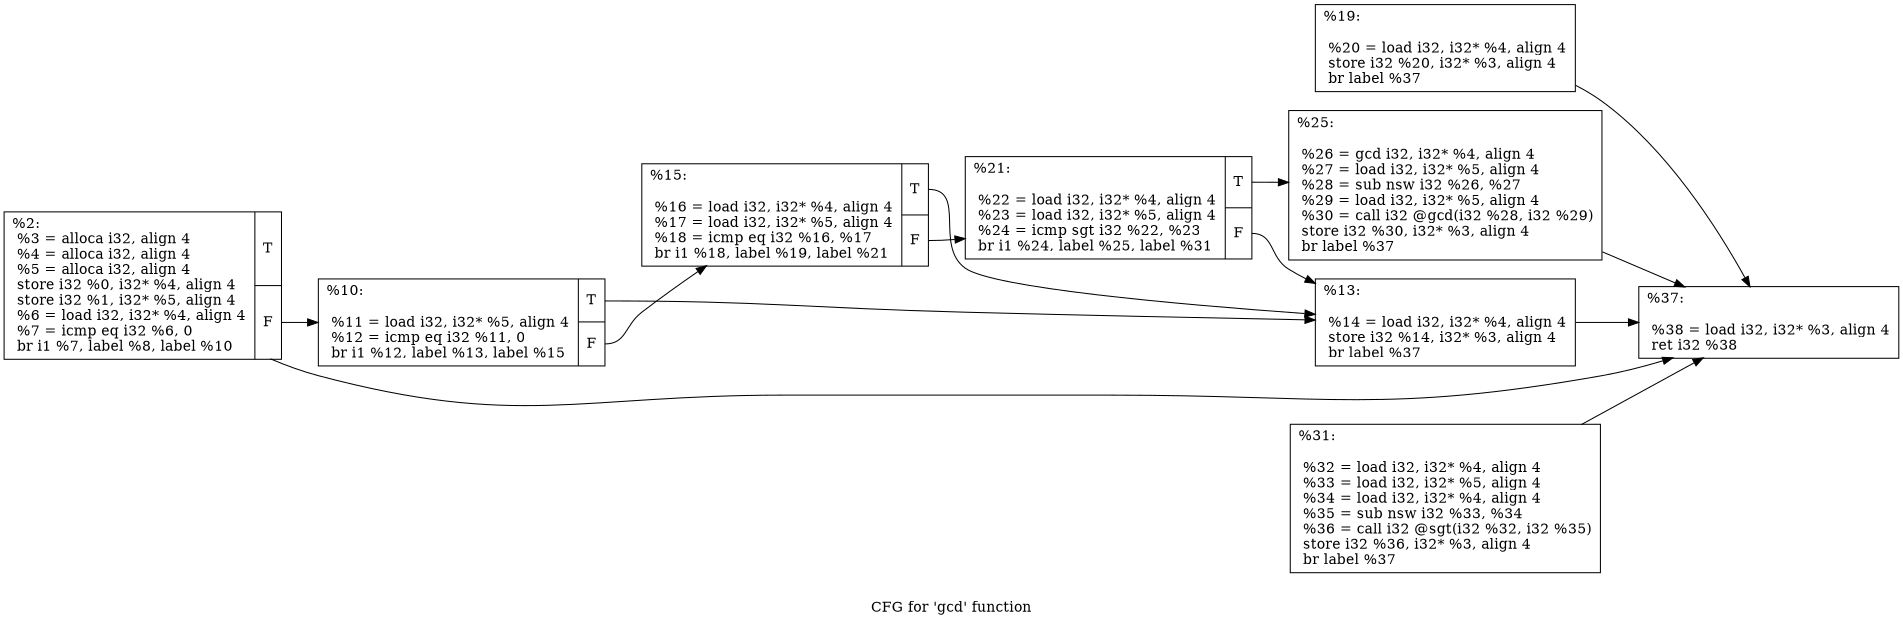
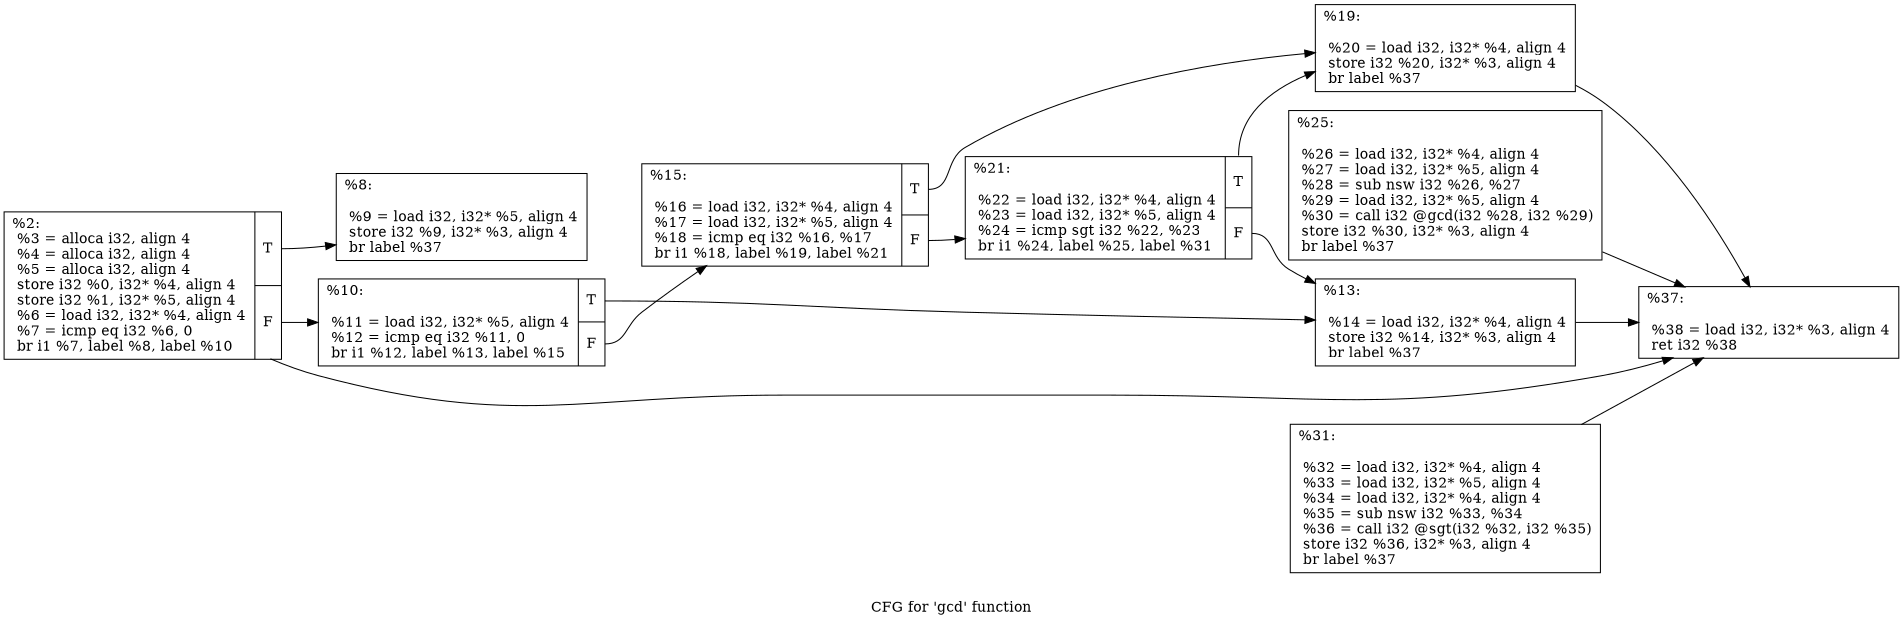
(1416, 155) -> (1419, 155)
(1265, 182) -> (1259, 106)
none -> (462, 217)
(1086, 293) -> (1102, 91)
